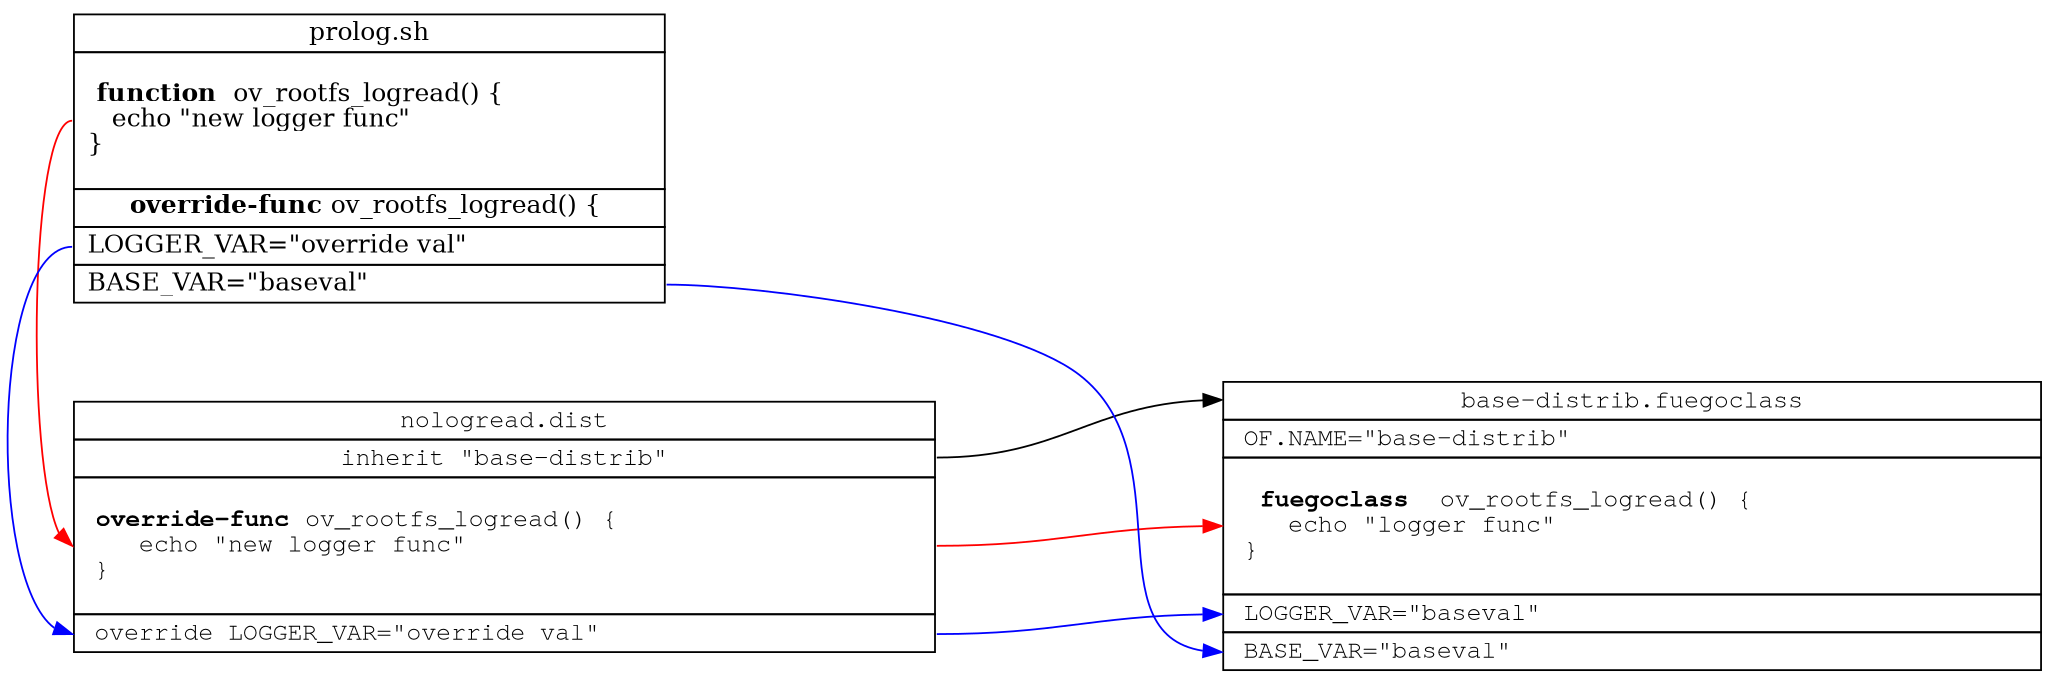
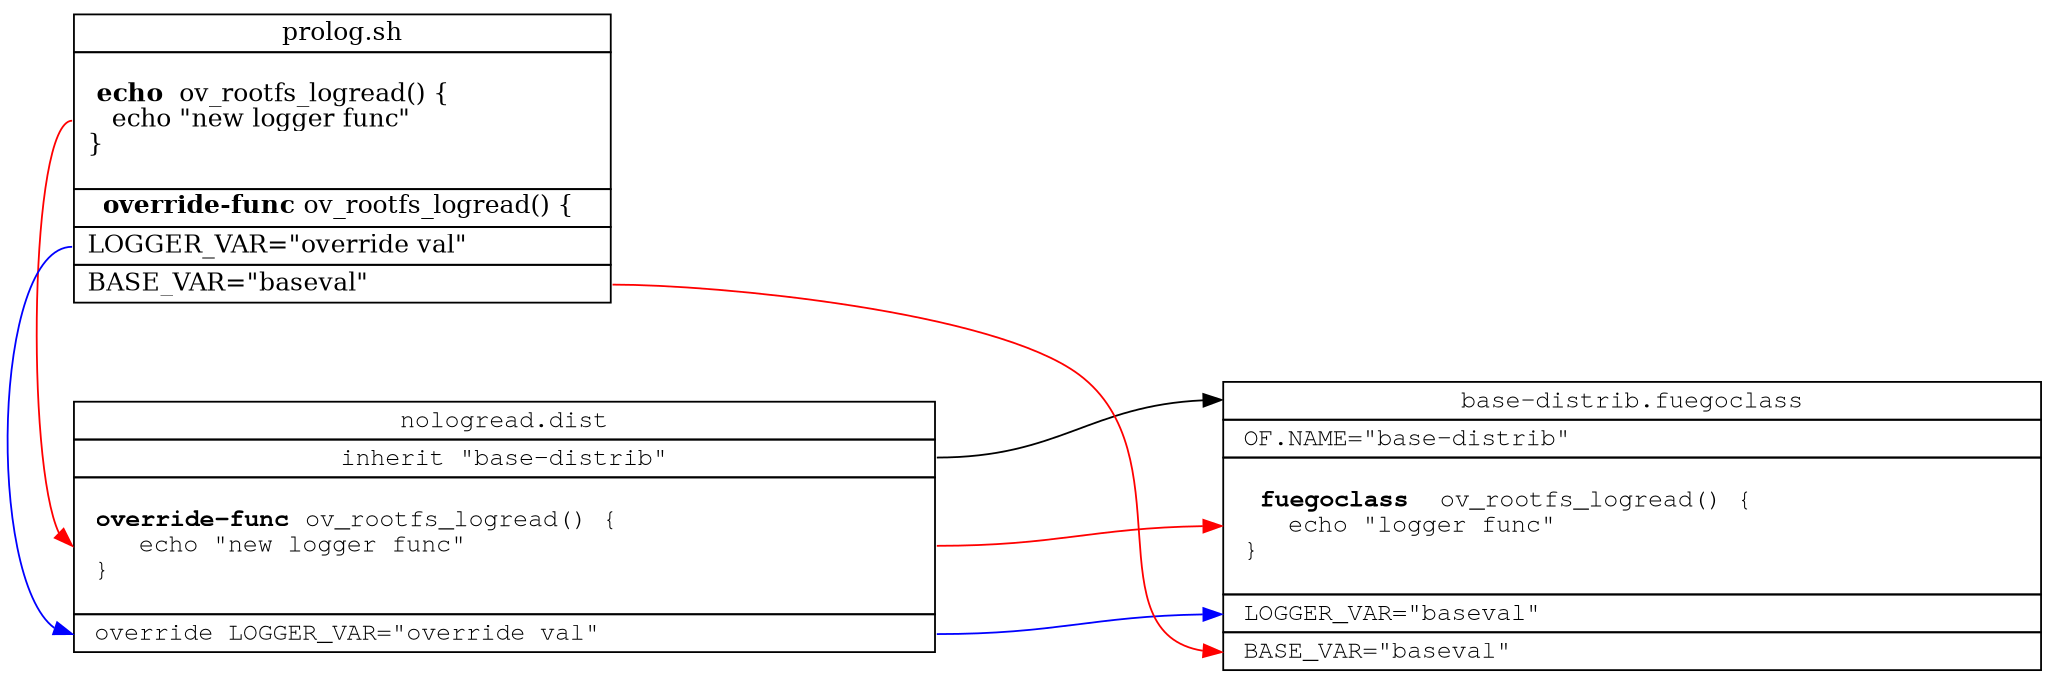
(157, 94) -> (130, 94)
(1033, 350) -> (1008, 342)
